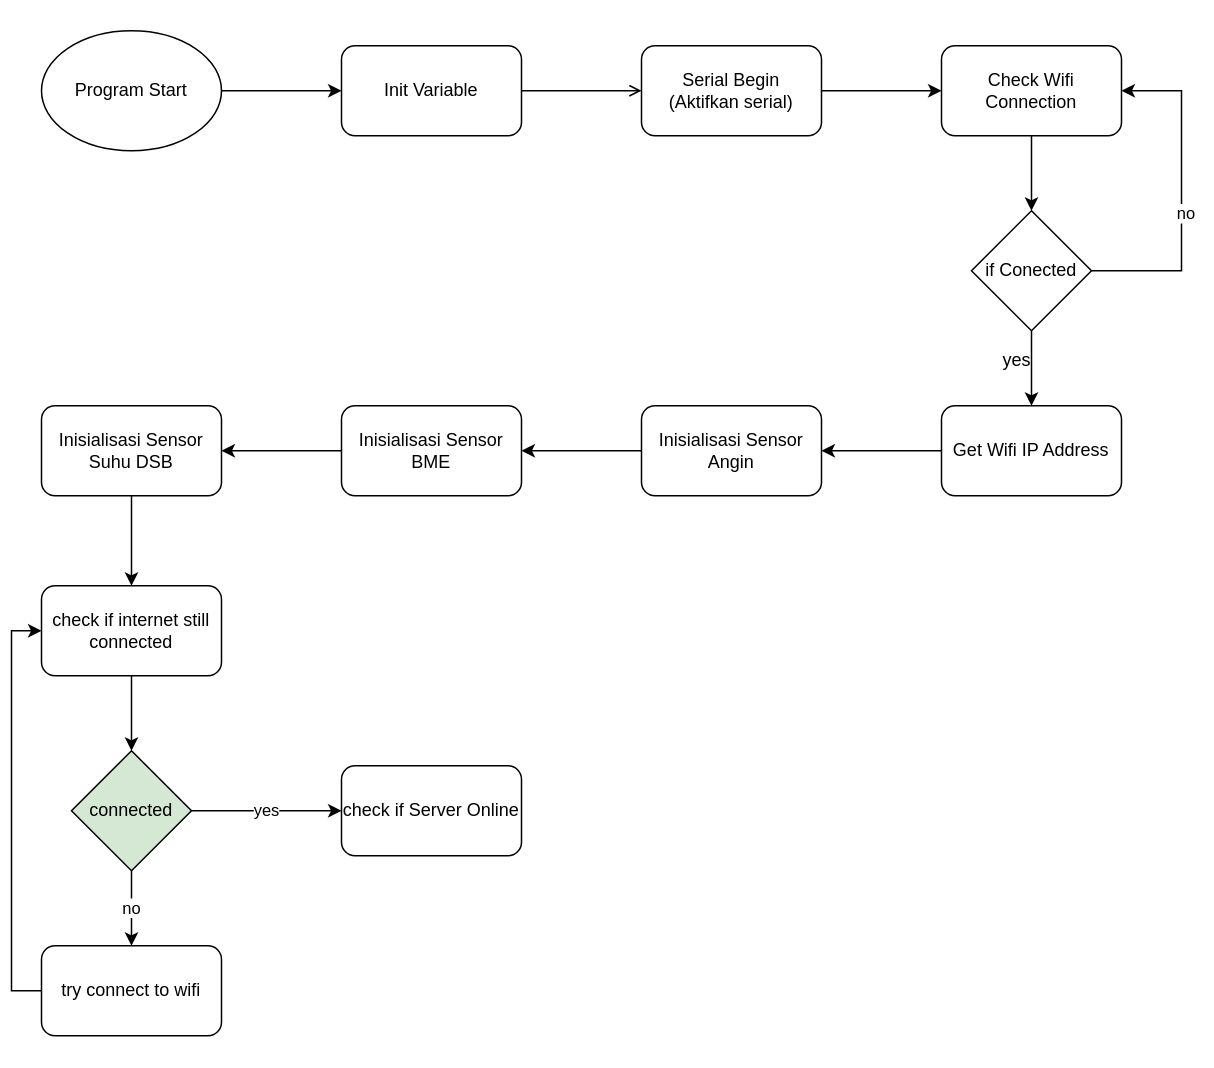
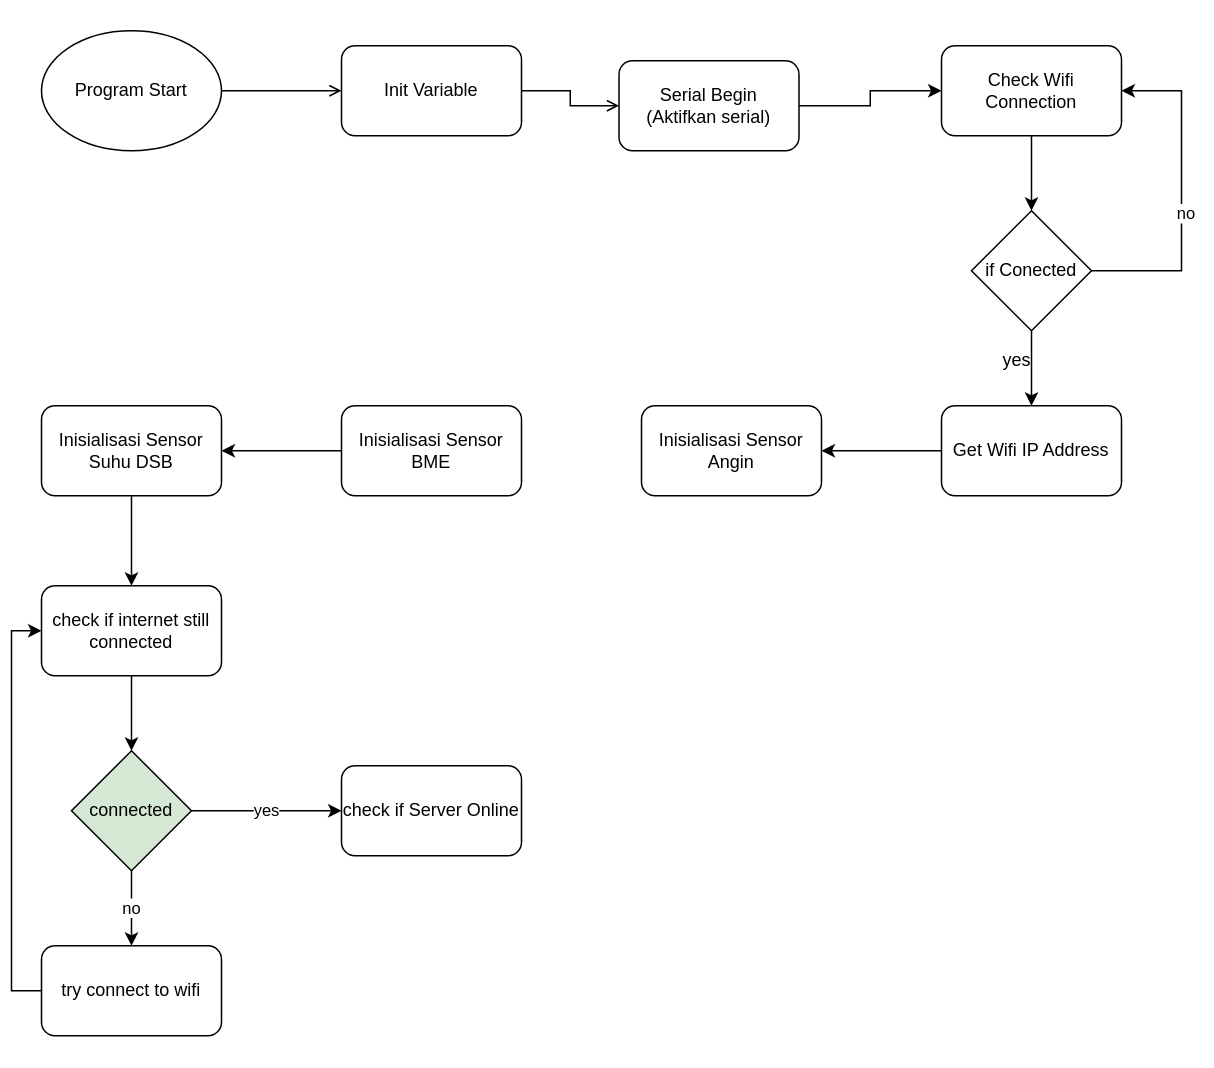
(330, 91) -> (332, 91)
(731, 91) -> (709, 106)
(586, 451) -> none
